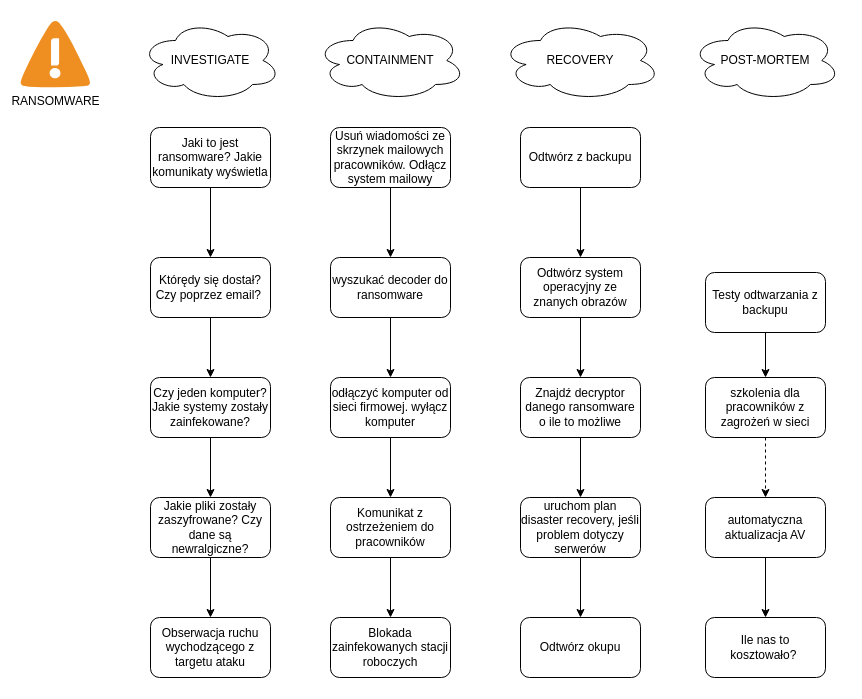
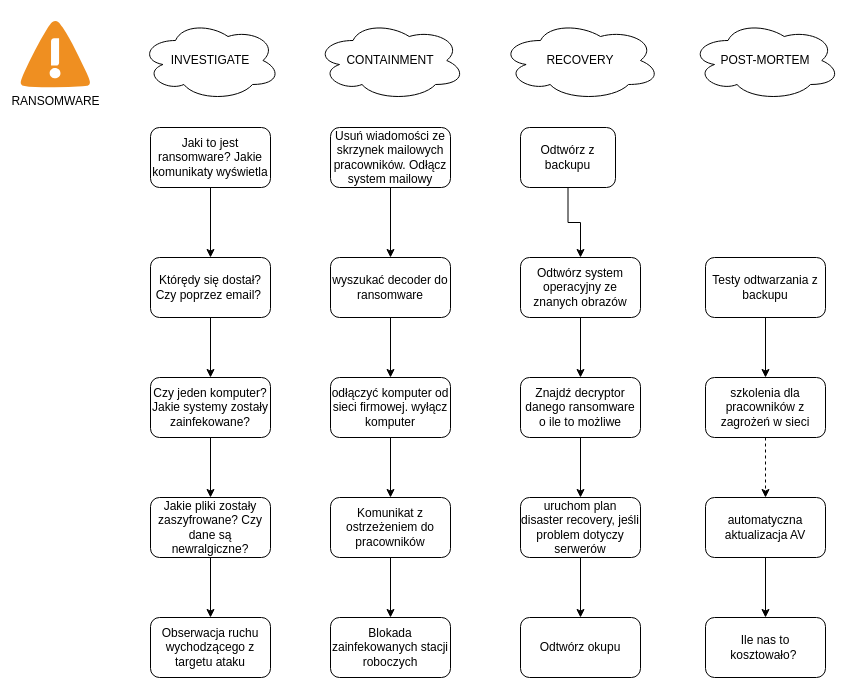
(581, 158) -> (568, 158)
(766, 303) -> (766, 288)
